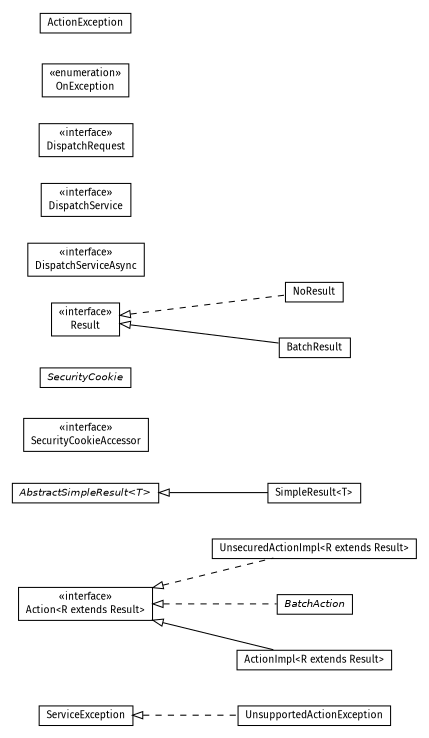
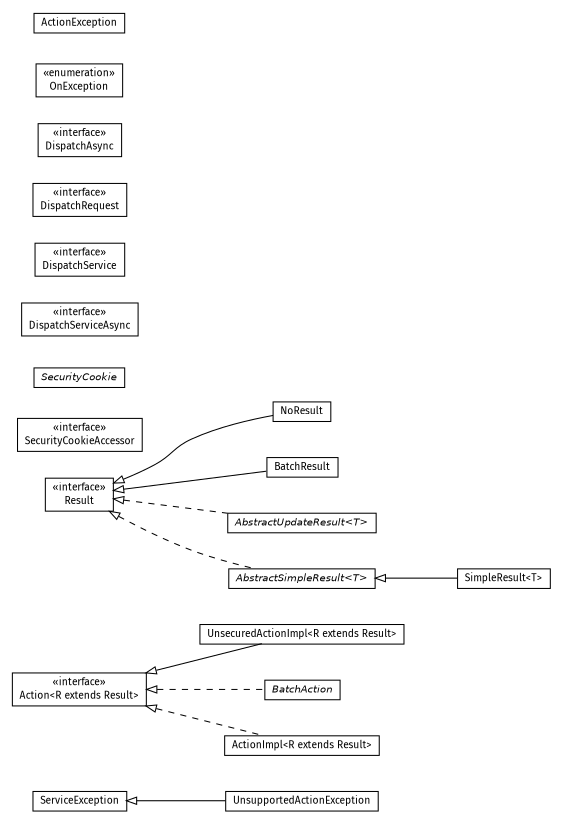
none -> (79, 140)
(208, 305) -> (194, 438)
none -> (302, 522)
none -> (184, 547)
(218, 572) -> (209, 657)
(218, 636) -> (209, 722)
(191, 715) -> (181, 801)
